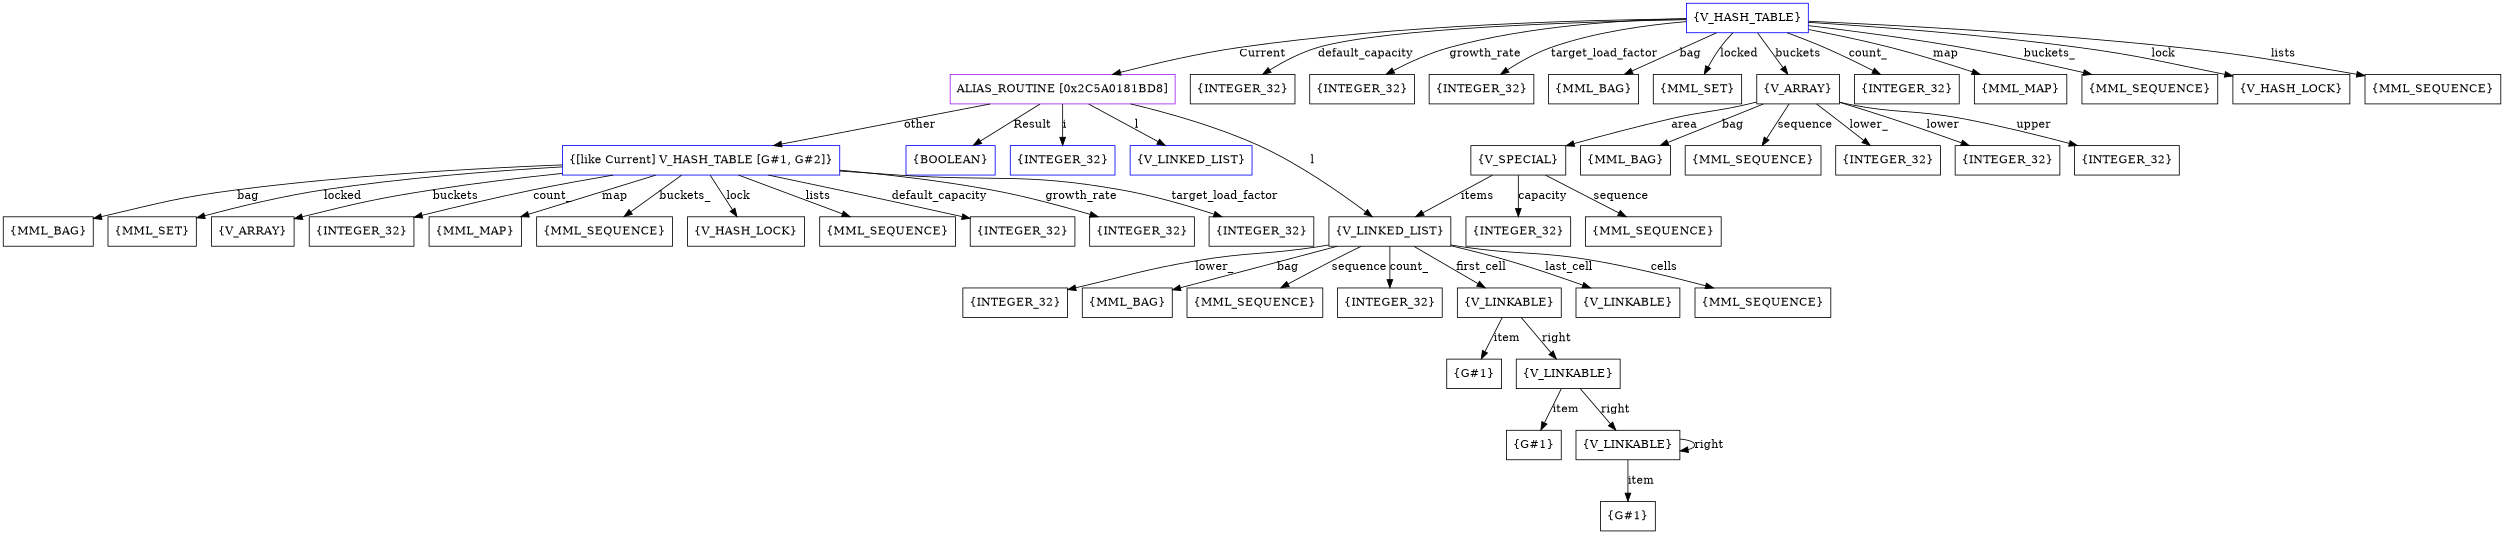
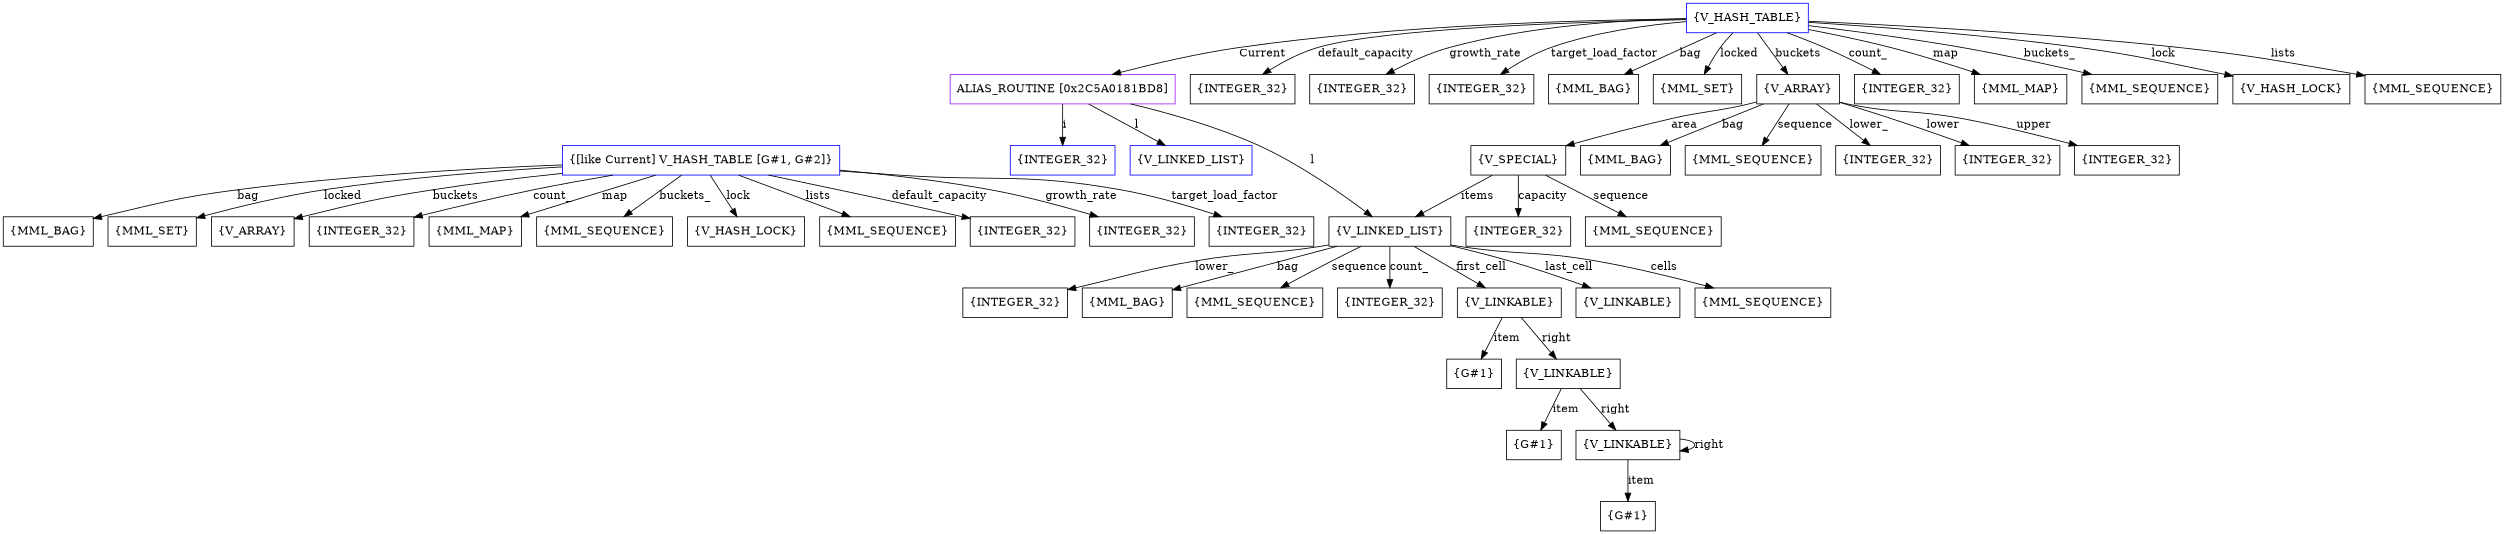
(886, 124) -> none
(951, 160) -> none
